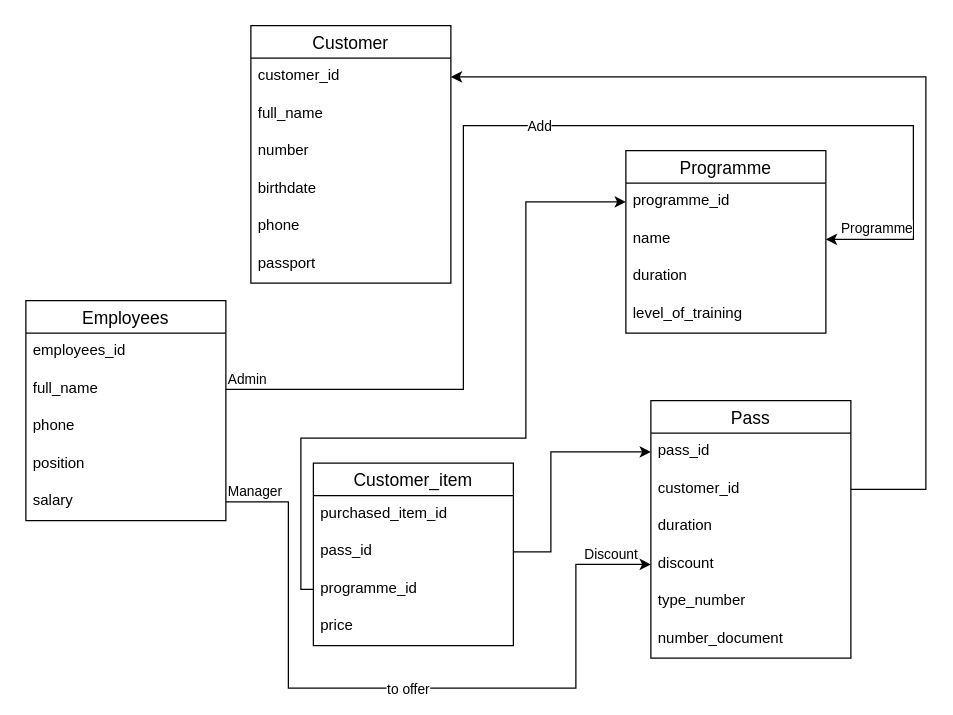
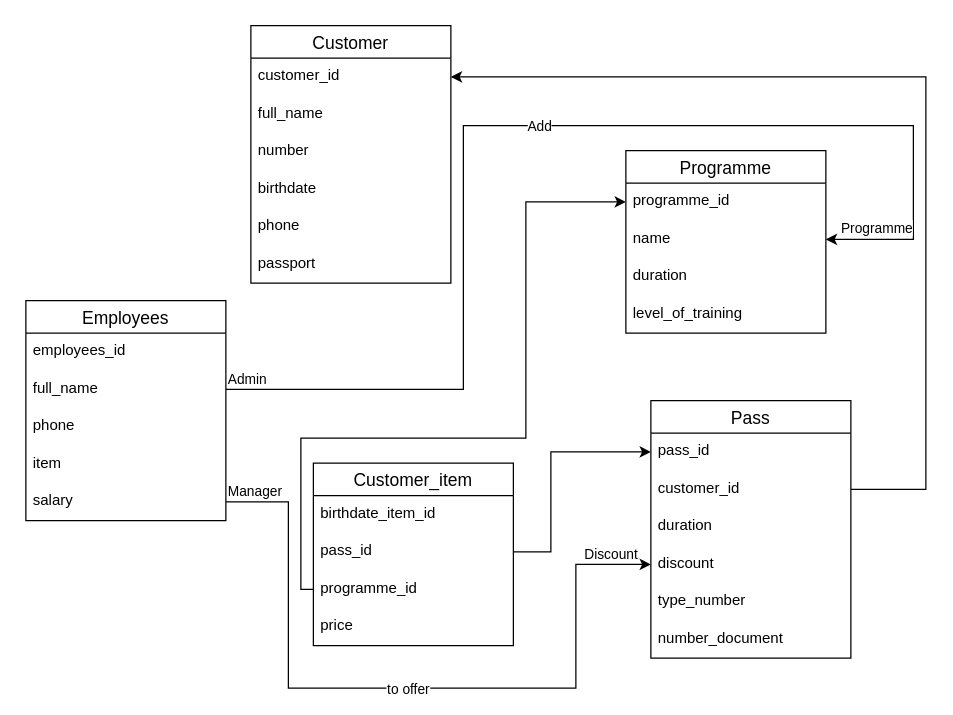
(62, 463) -> (47, 463)
(388, 513) -> (386, 513)
